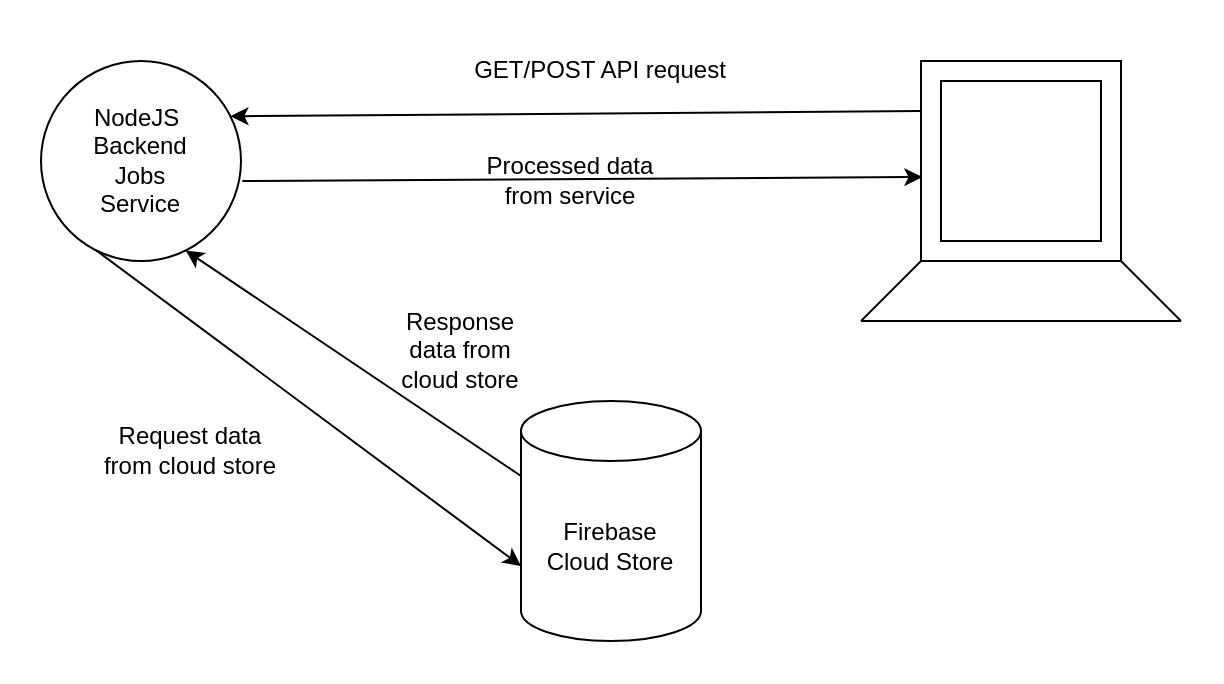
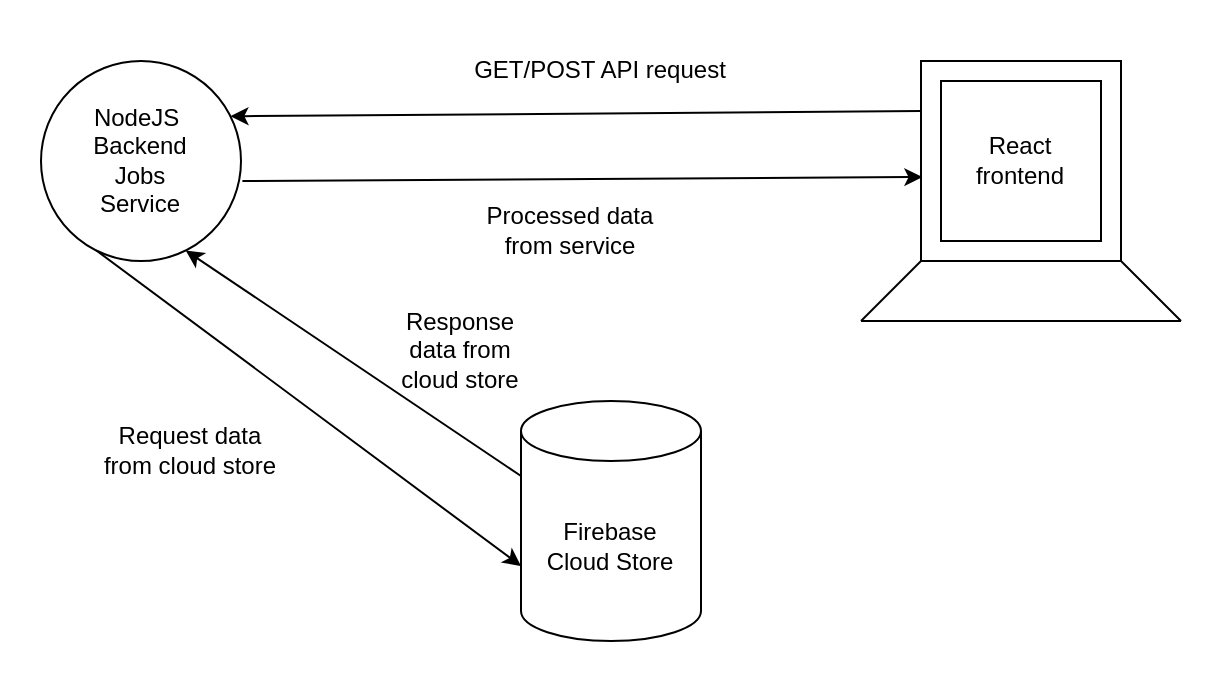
none -> (1021, 161)
(571, 181) -> (571, 231)
